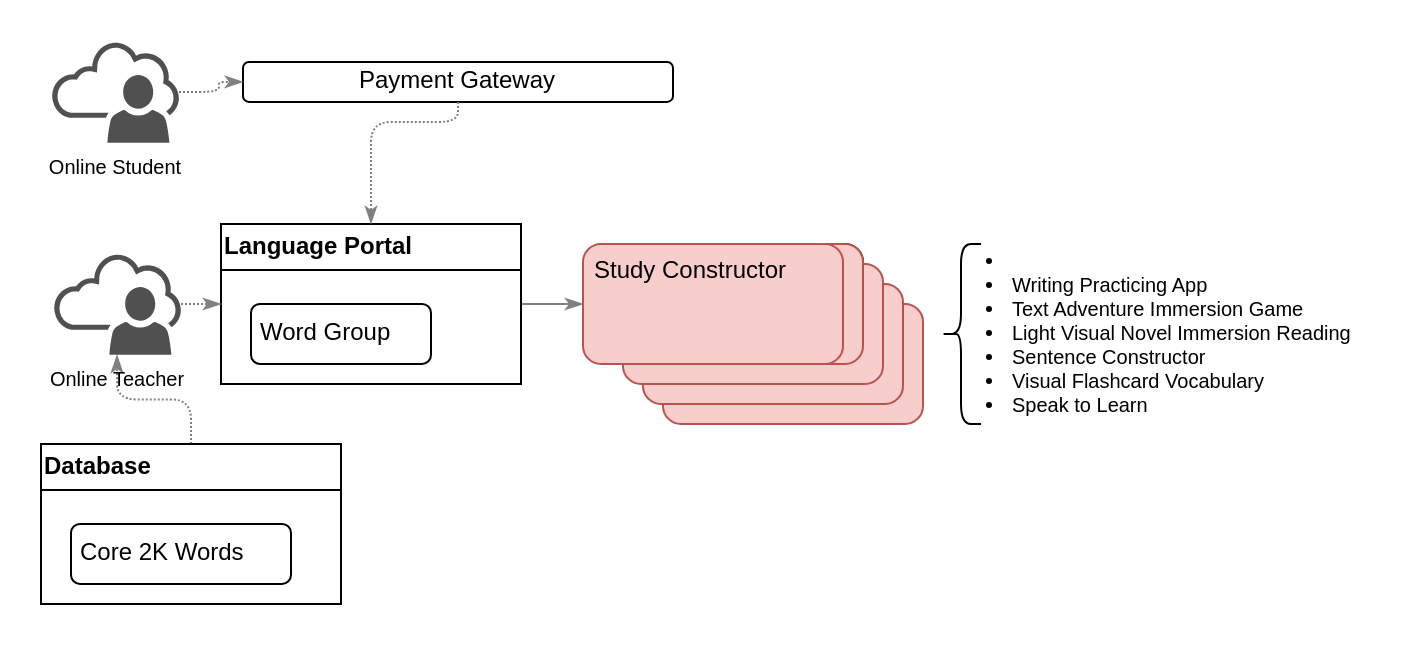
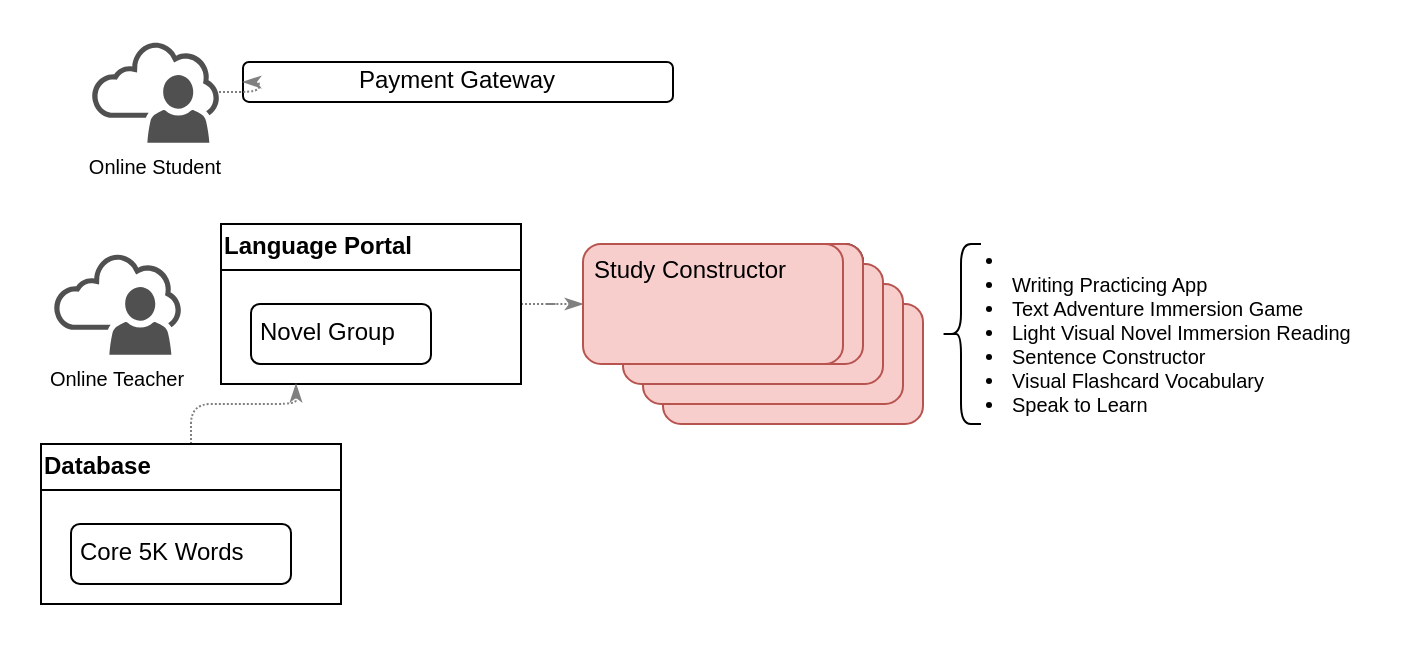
(115, 92) -> (155, 92)
(381, 124) -> none
(194, 304) -> none
(534, 304) -> (534, 304)
(325, 333) -> (329, 333)
(149, 399) -> (242, 404)
(162, 553) -> (162, 553)
